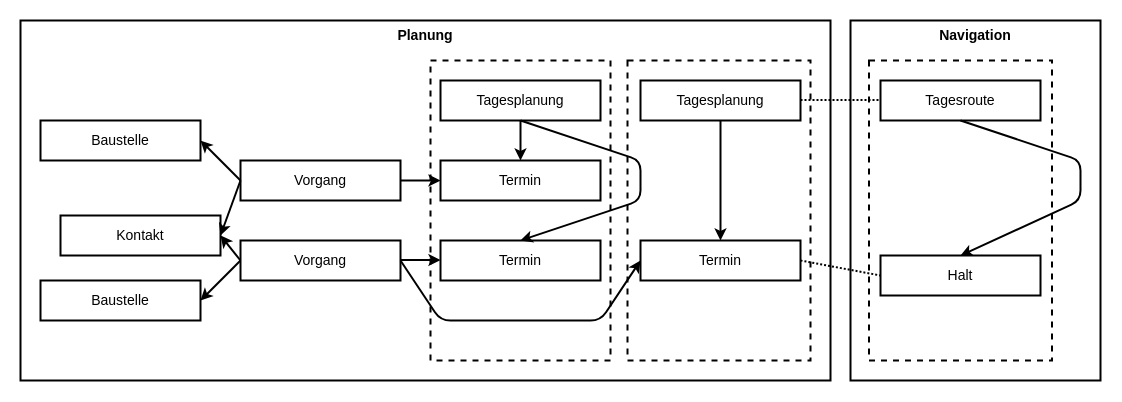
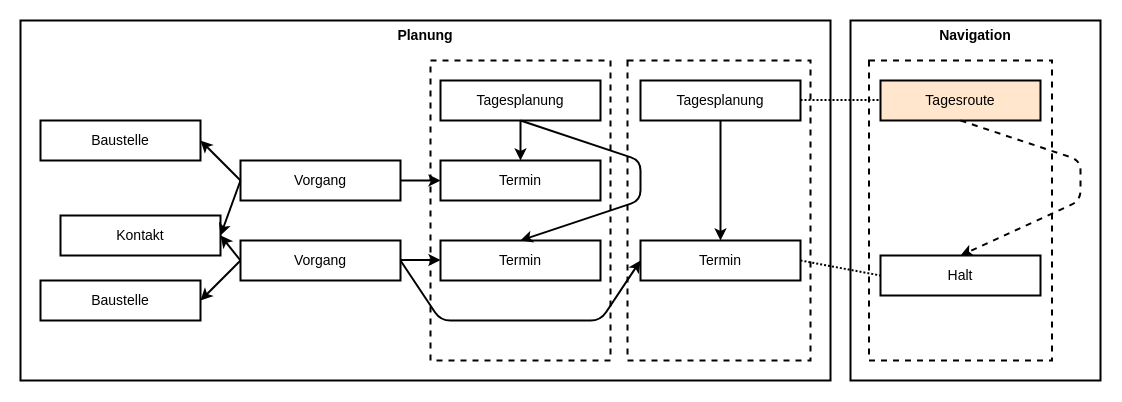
(961, 101) -> (961, 101)
(1081, 181) -> (1081, 181)
